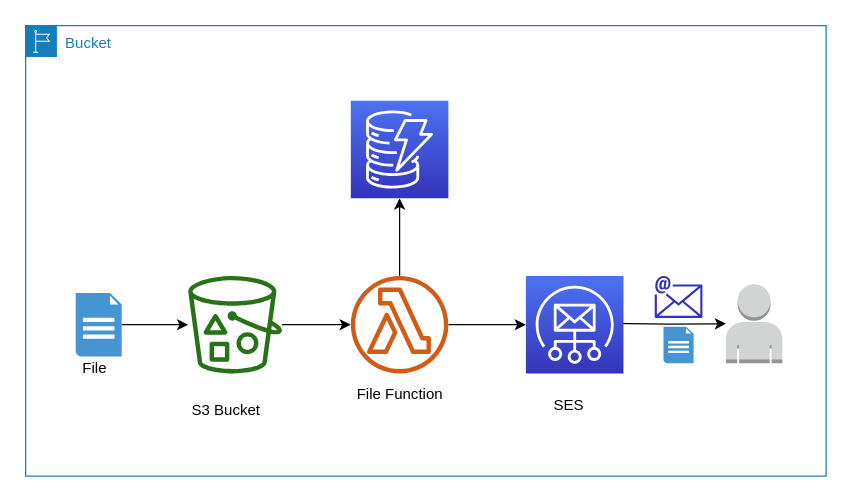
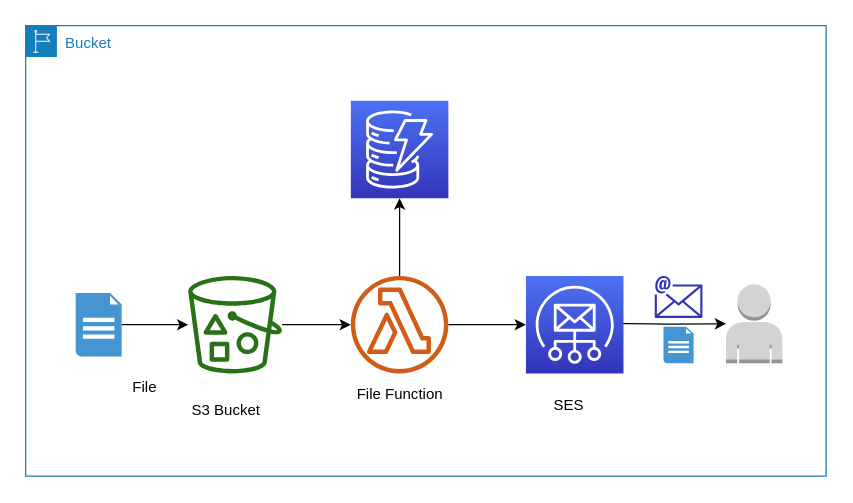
(94, 369) -> (144, 387)
